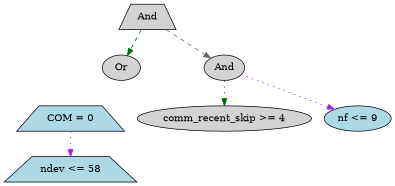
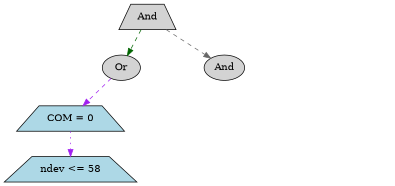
none -> (100, 90)
(224, 119) -> none
(358, 119) -> none
